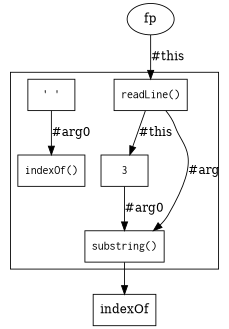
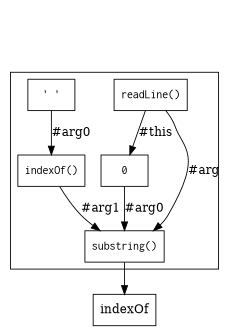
(151, 19) -> none
(125, 171) -> (125, 171)
none -> (74, 208)
